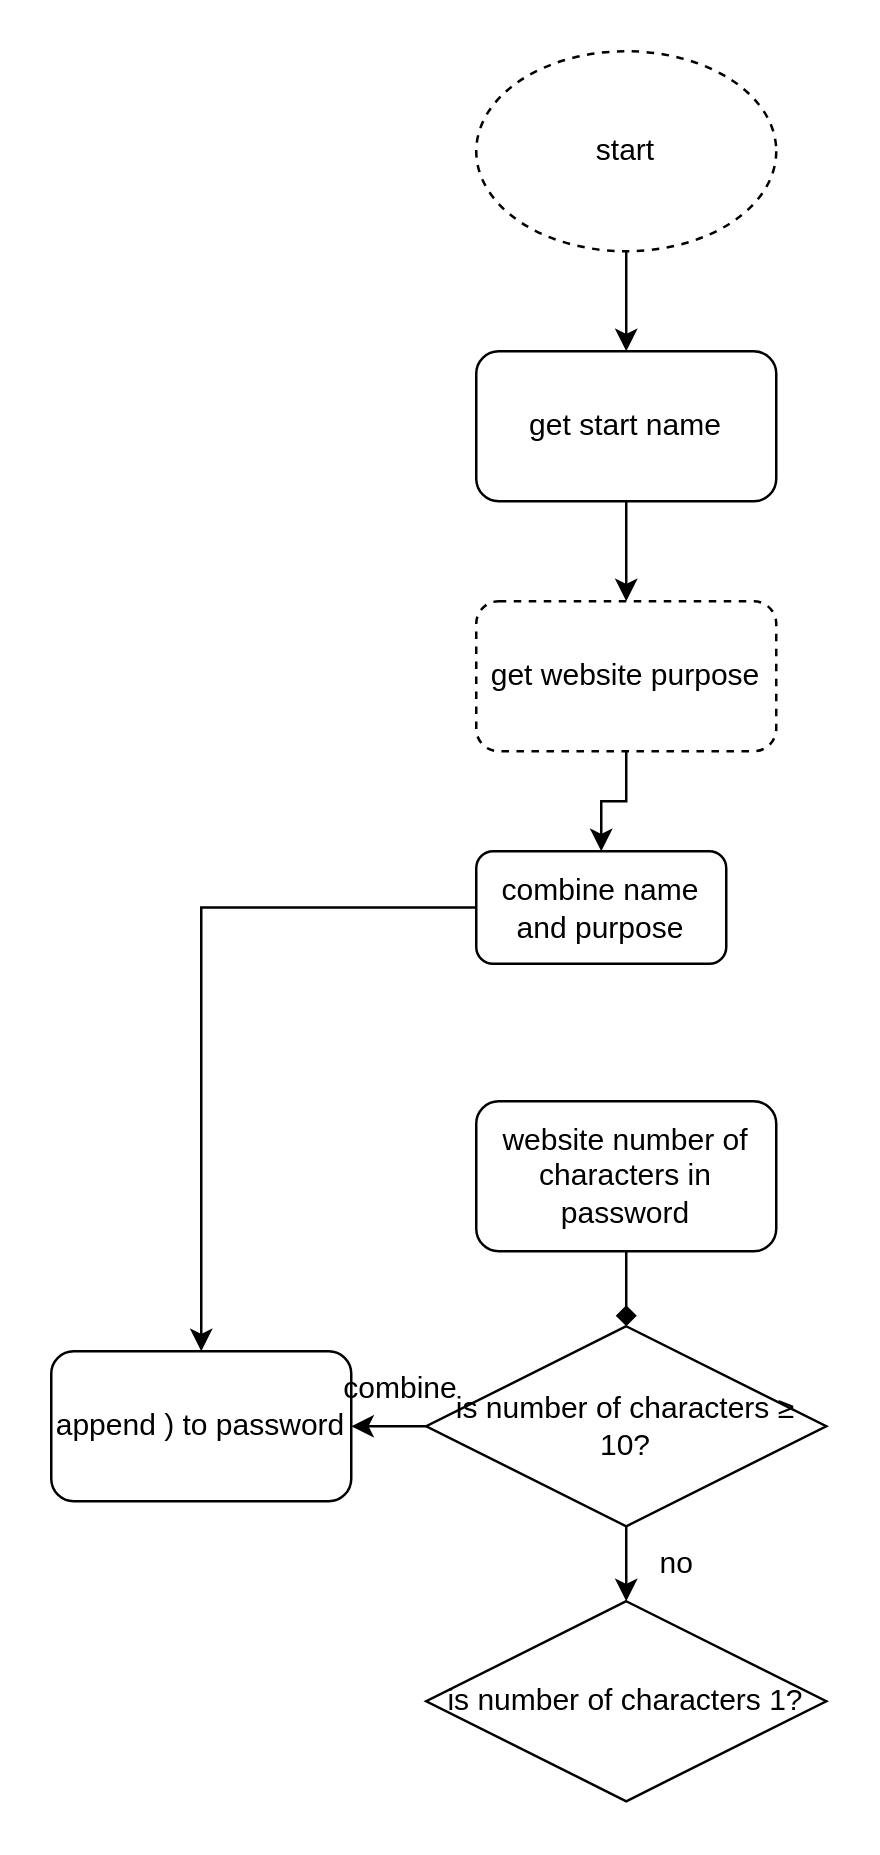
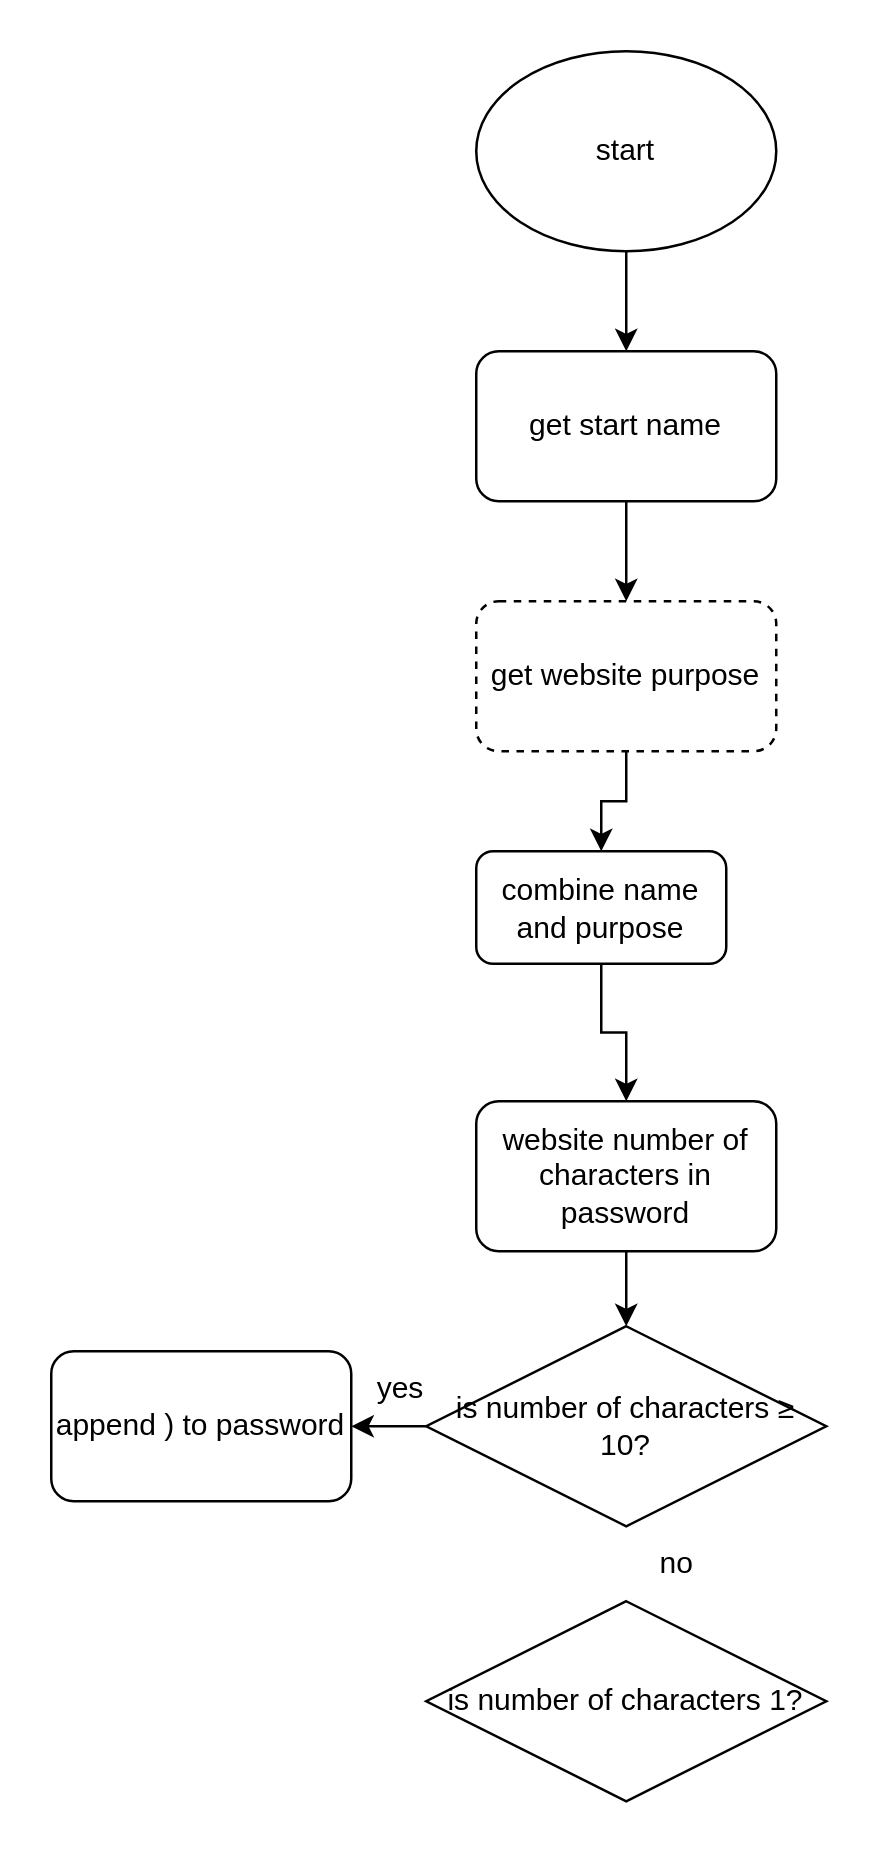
(626, 151) -> (626, 151)
(201, 984) -> (605, 1033)
(626, 1306) -> (626, 1307)
(401, 1389) -> (401, 1389)
(626, 1572) -> none
